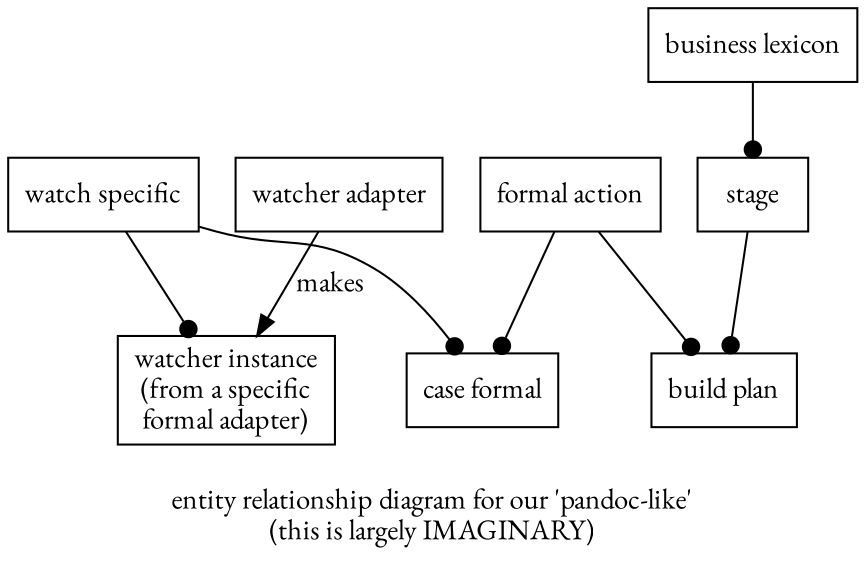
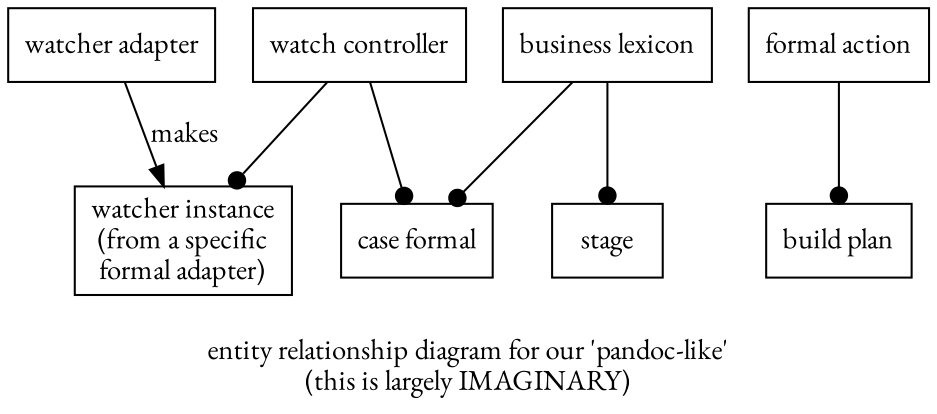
(103, 195) -> (360, 45)
(740, 284) -> none
(530, 285) -> (518, 137)
